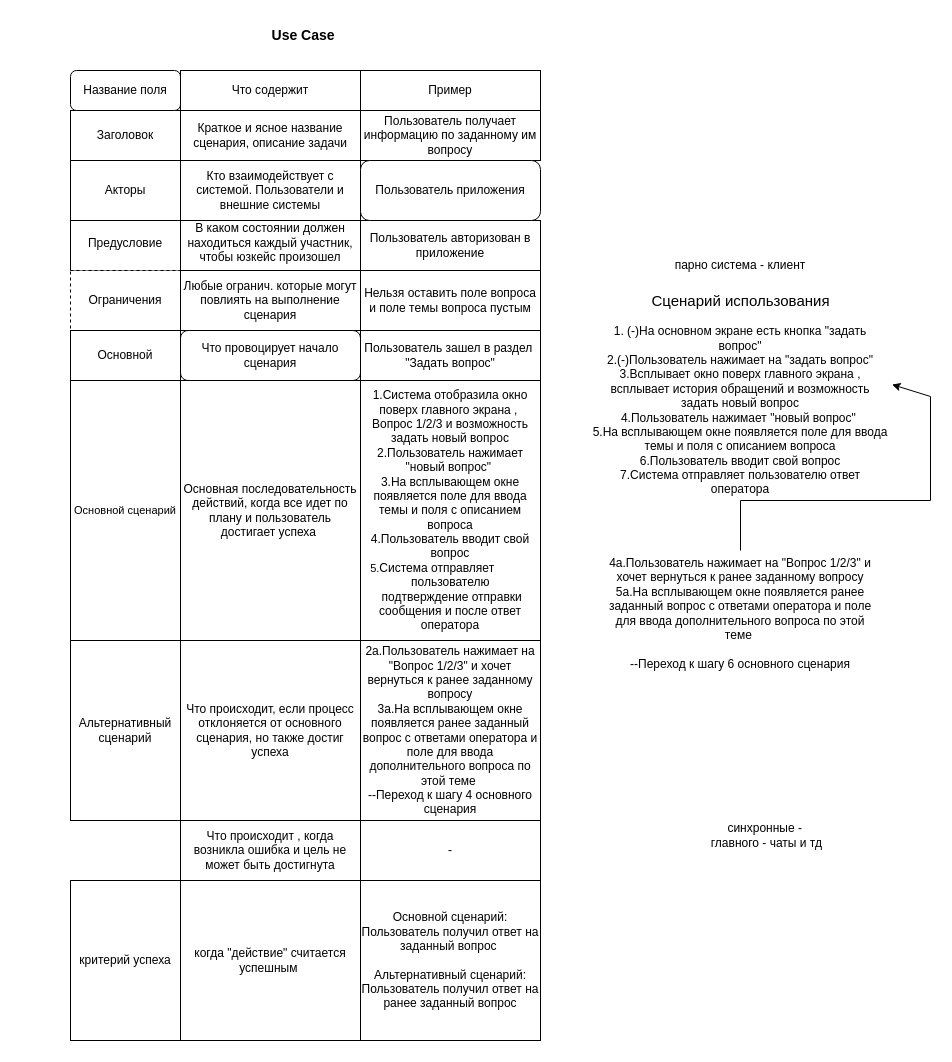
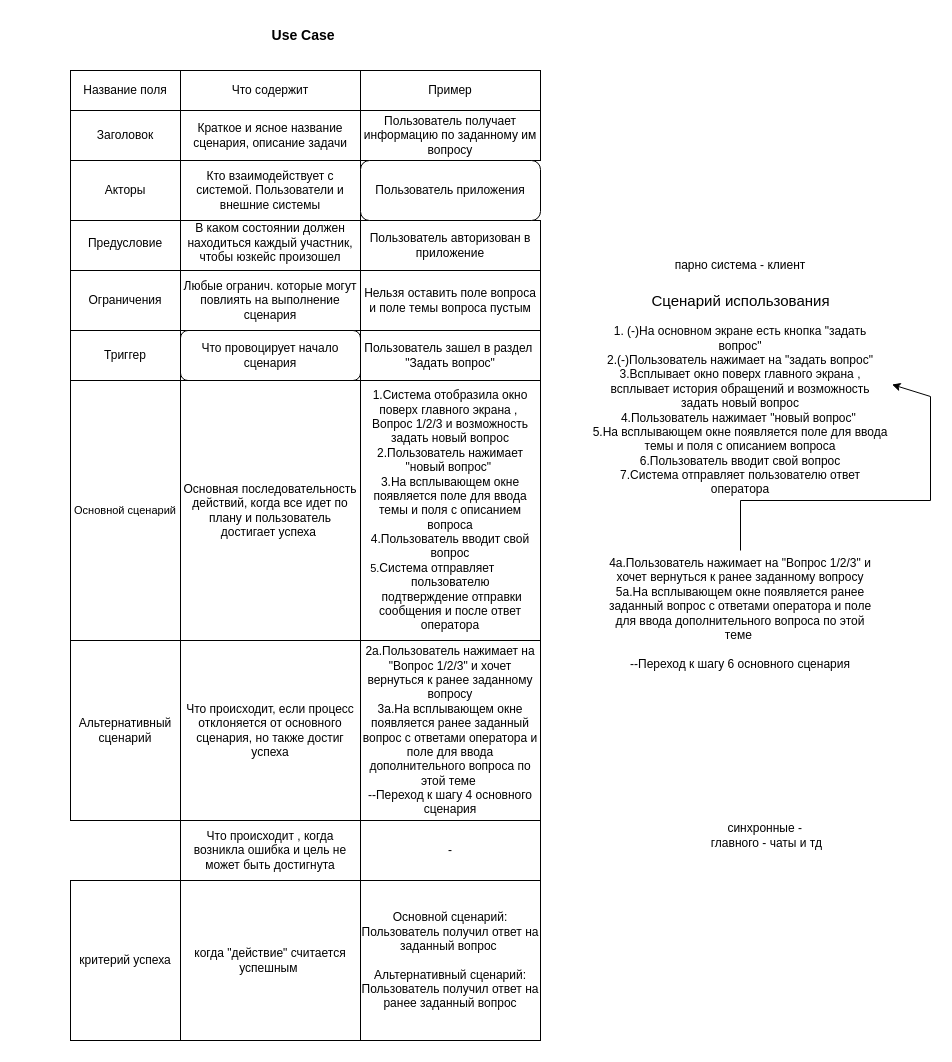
(126, 91) -> (126, 91)
(126, 301) -> (126, 301)
(126, 356) -> (126, 356)
